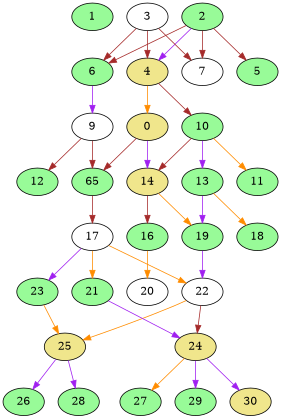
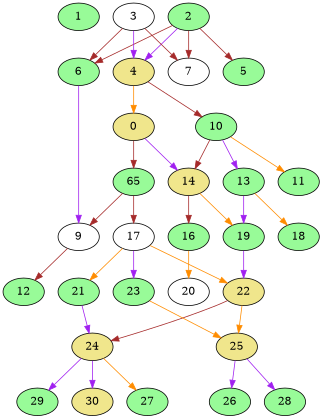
(147, 39) -> (134, 39)
(92, 151) -> (109, 207)
(202, 292) -> (244, 292)
